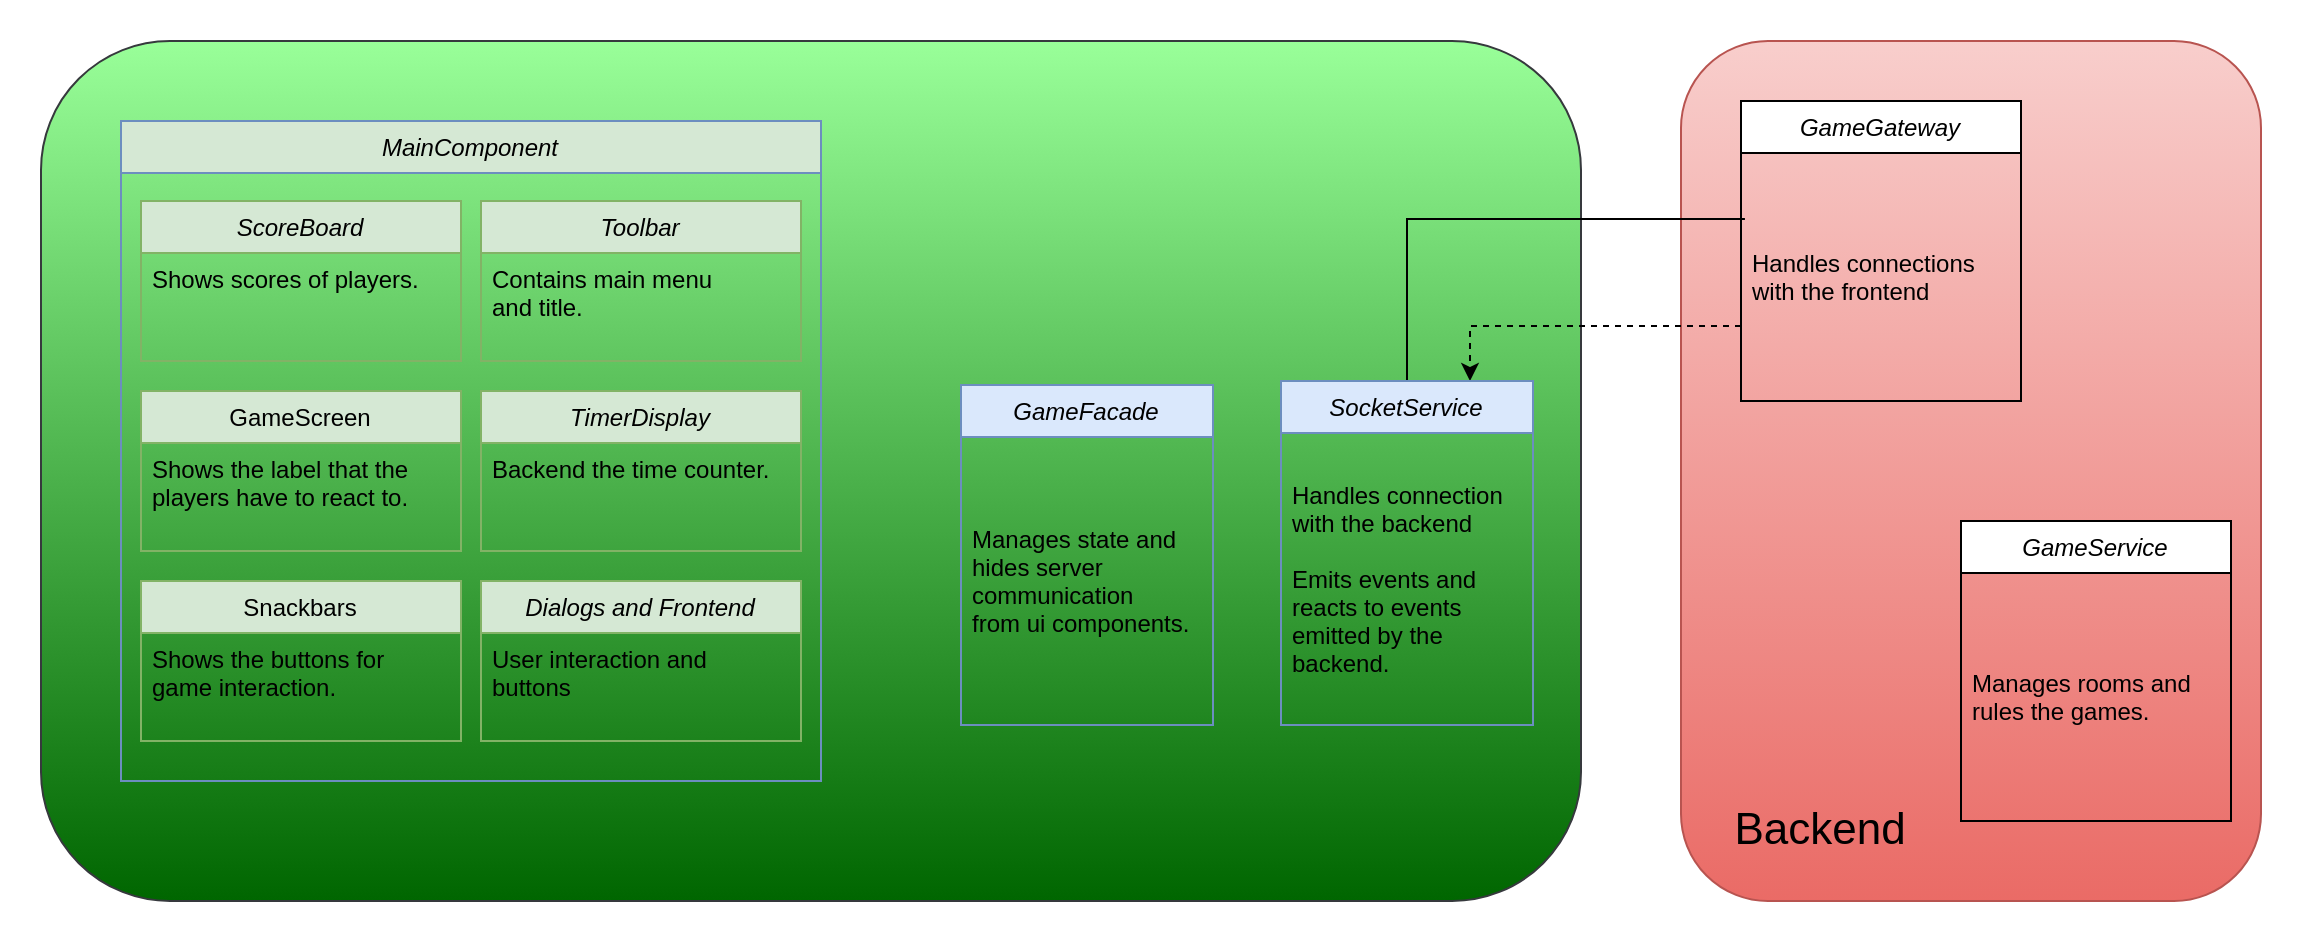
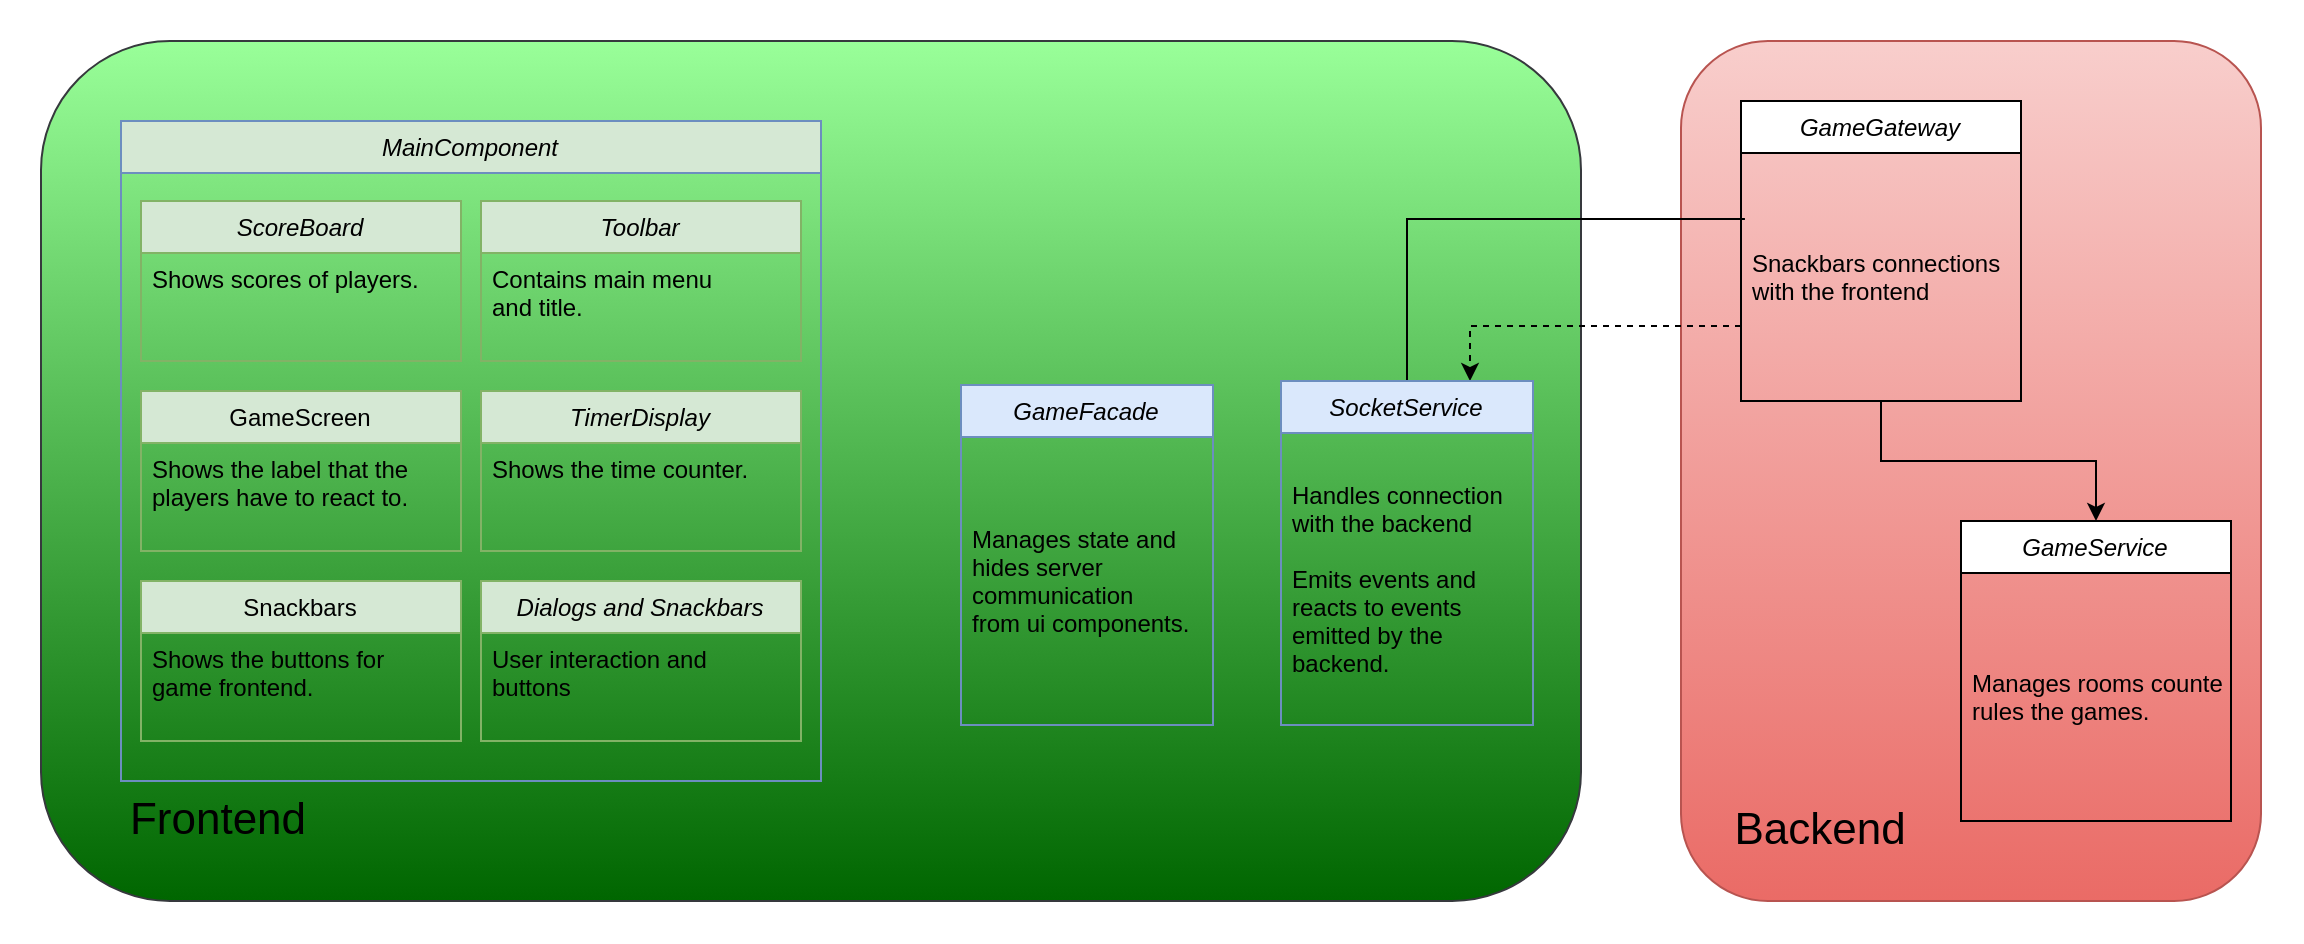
(1870, 264) -> (1887, 264)
none -> (1984, 461)
(644, 470) -> (631, 470)
(640, 608) -> (640, 608)
(284, 660) -> (284, 660)
(2080, 684) -> (2107, 684)
none -> (219, 821)
